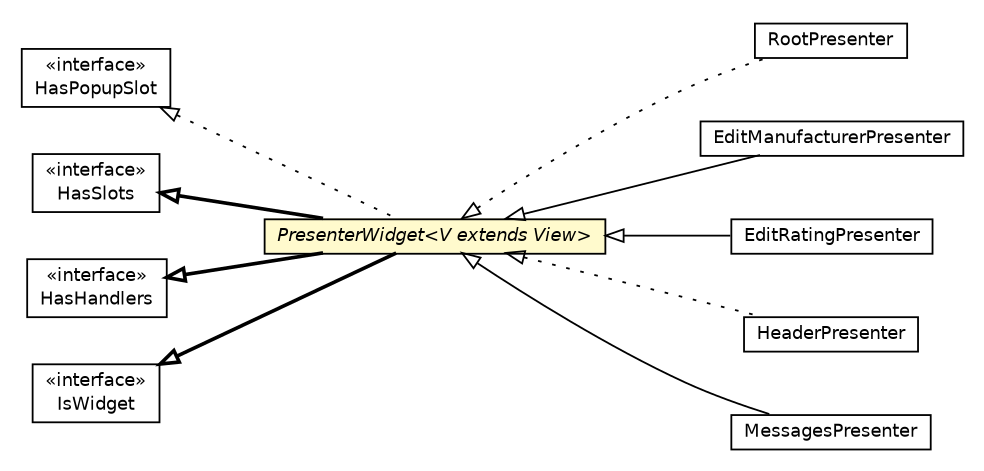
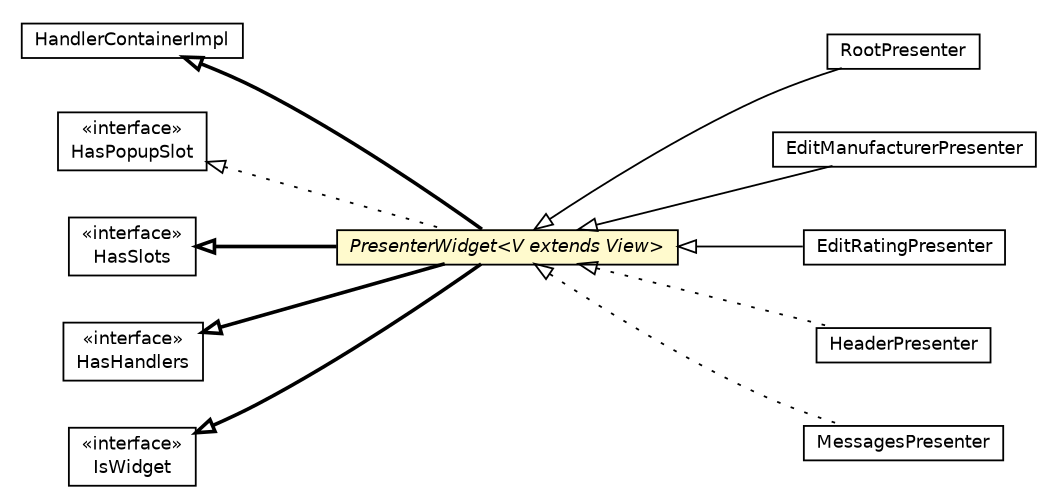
none -> (132, 40)
(618, 123) -> (691, 134)
(618, 349) -> (691, 359)
